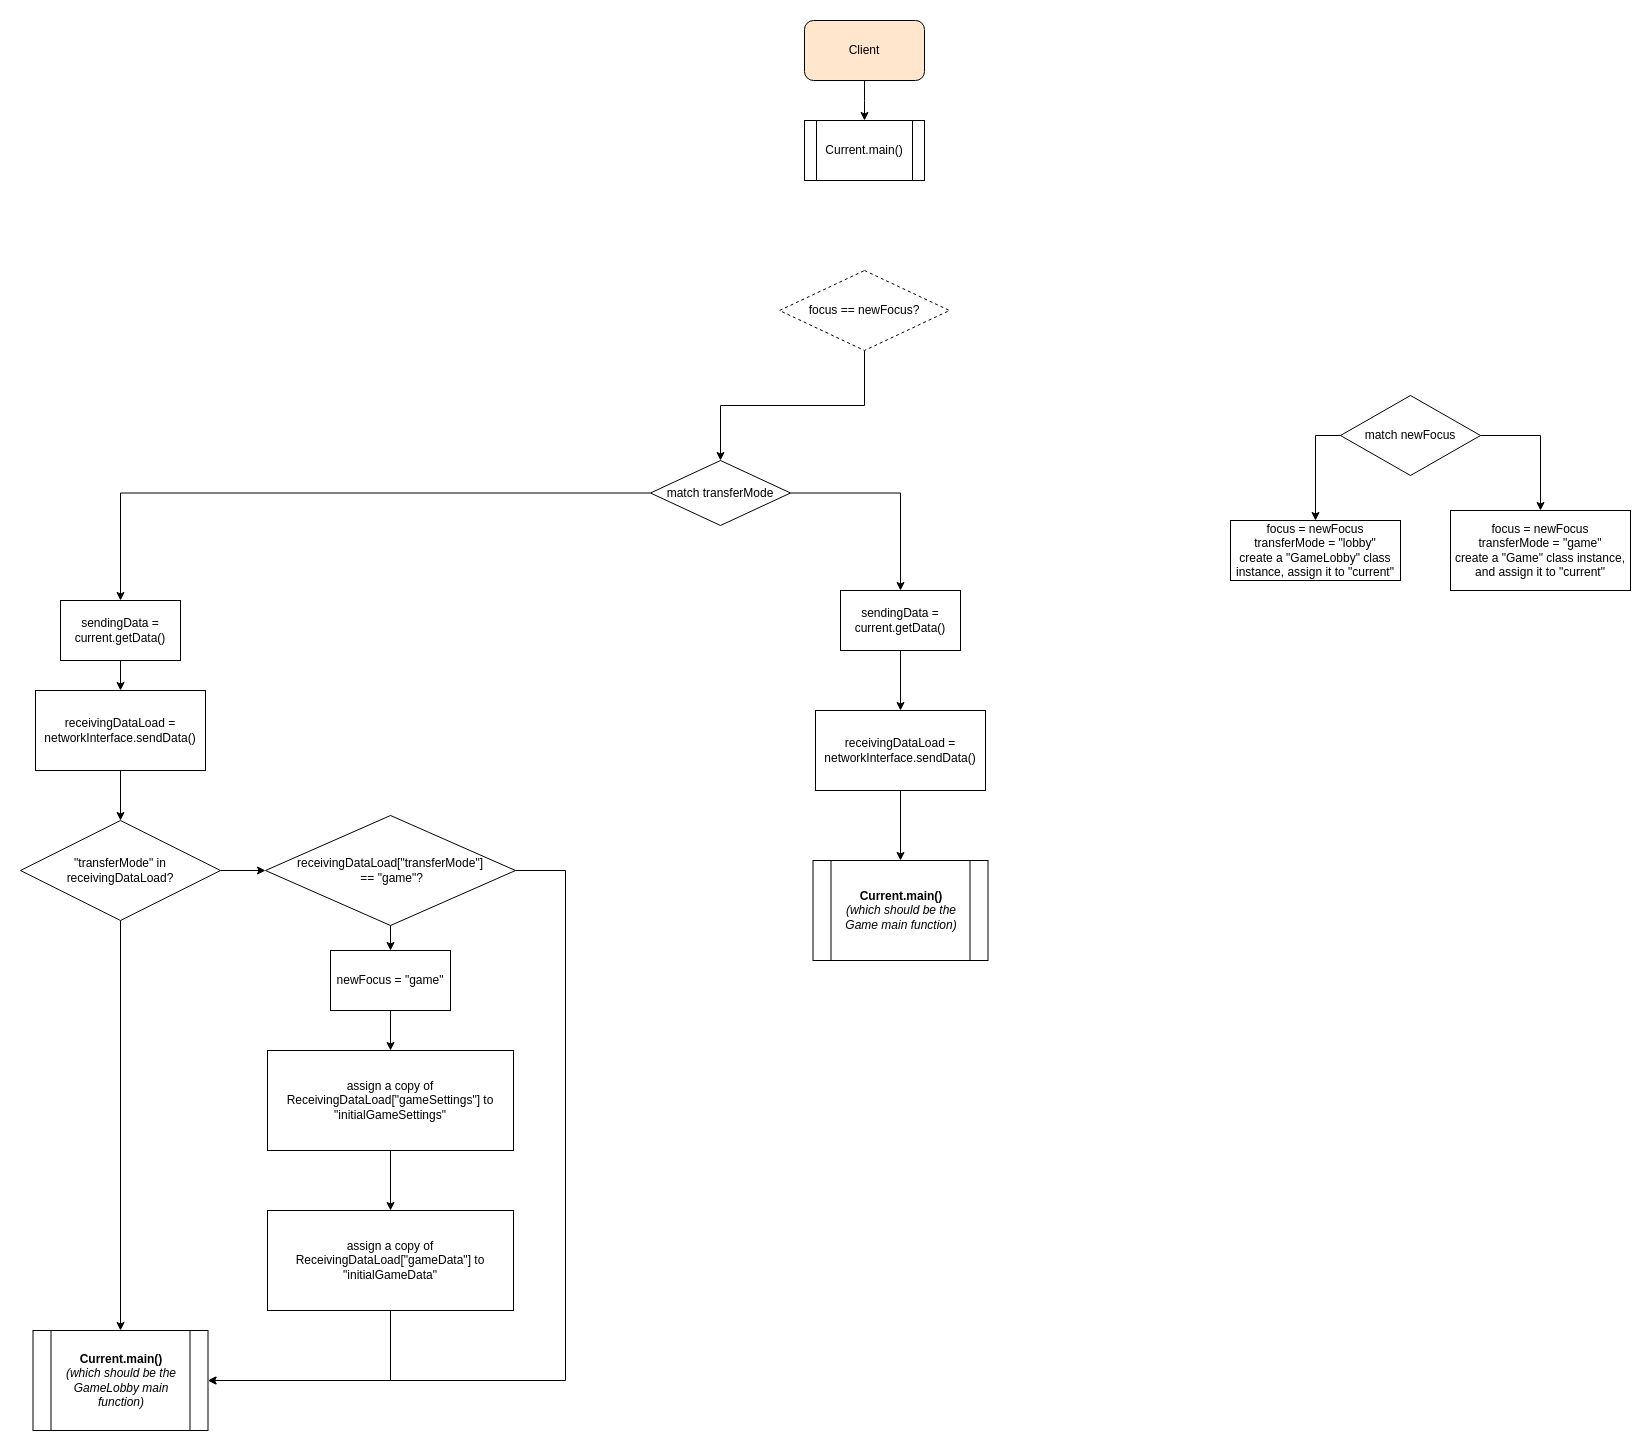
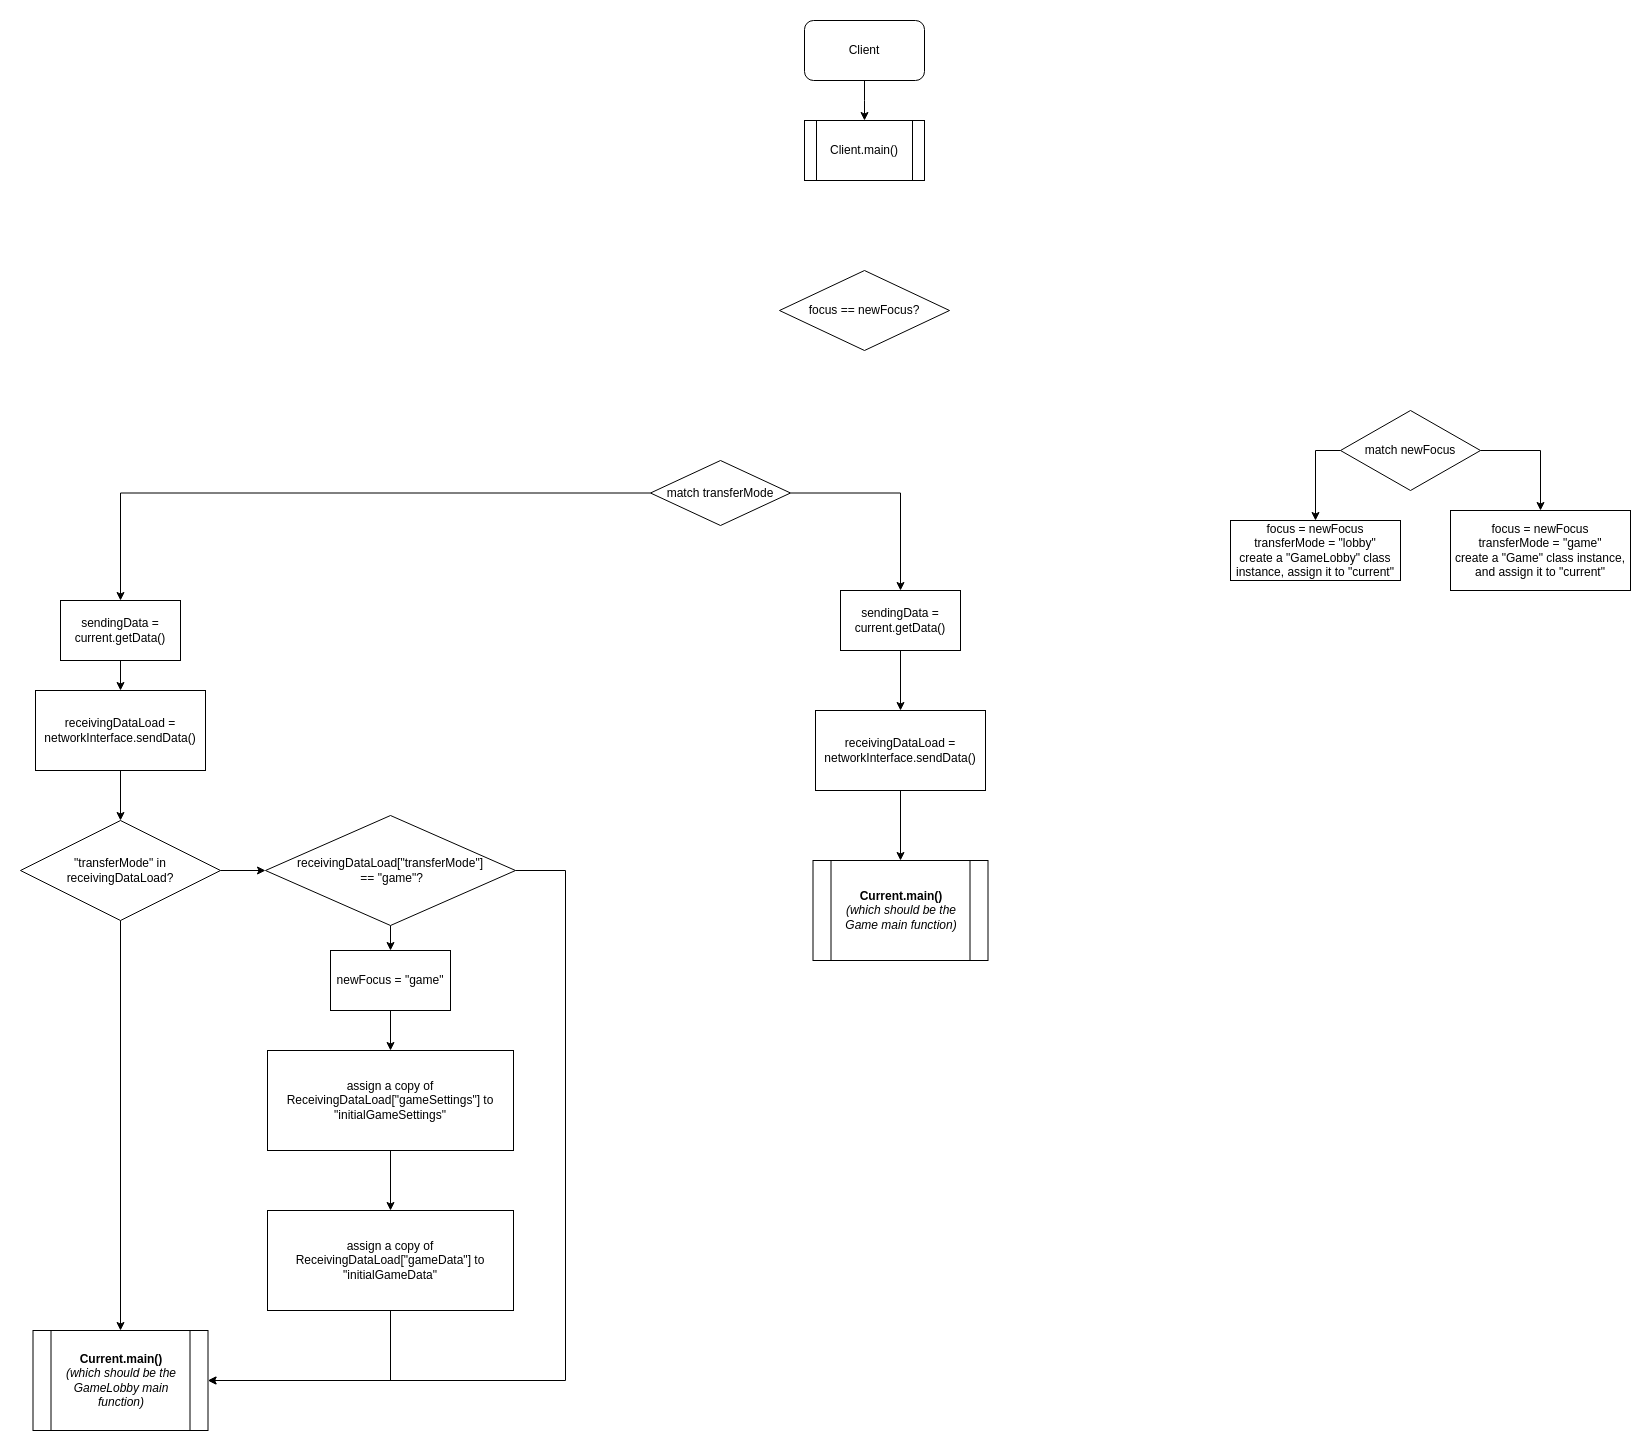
(865, 51) -> (865, 51)
(865, 151) -> (865, 151)
(865, 311) -> (865, 311)
(797, 406) -> none
(1411, 436) -> (1411, 451)
